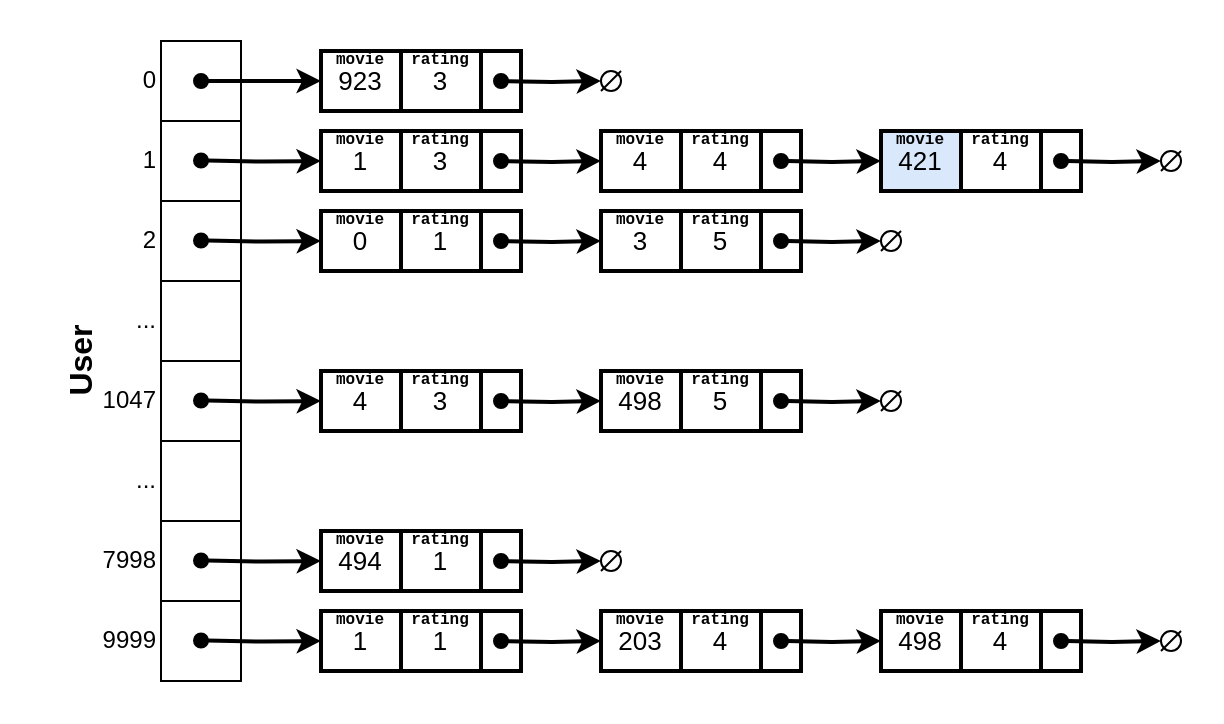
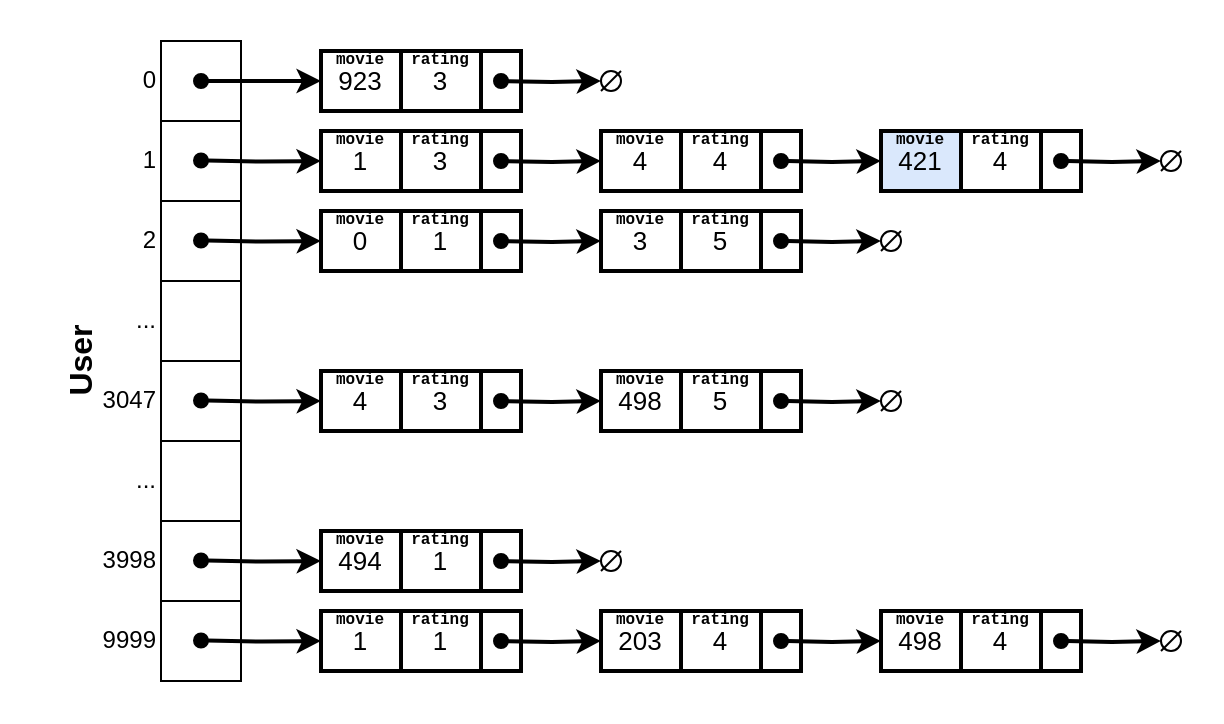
(130, 401) -> (130, 401)
(130, 561) -> (130, 561)
